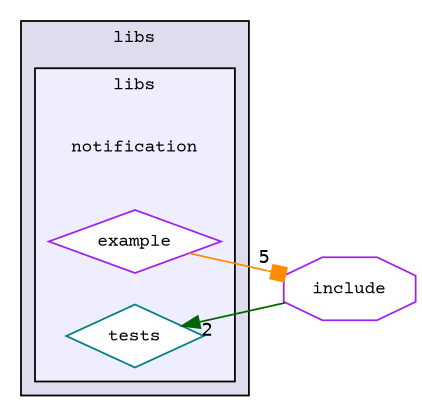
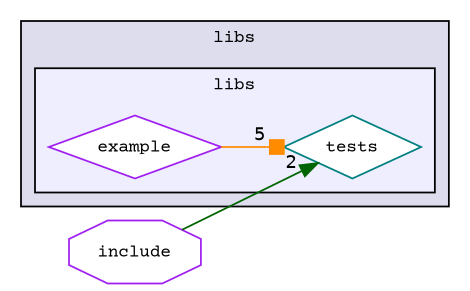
(135, 147) -> none
(223, 261) -> (244, 147)
